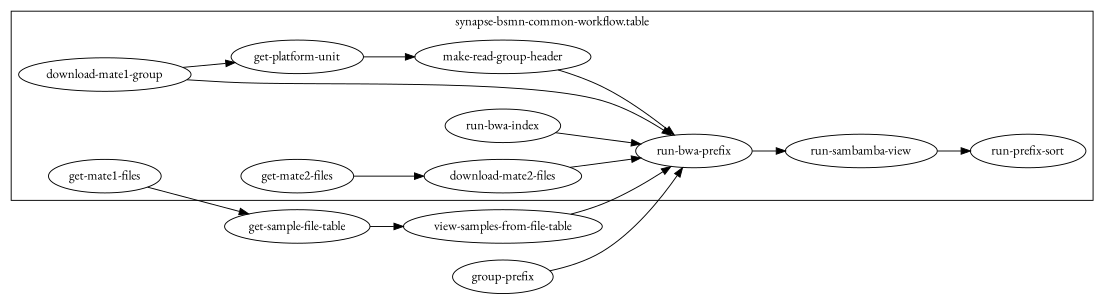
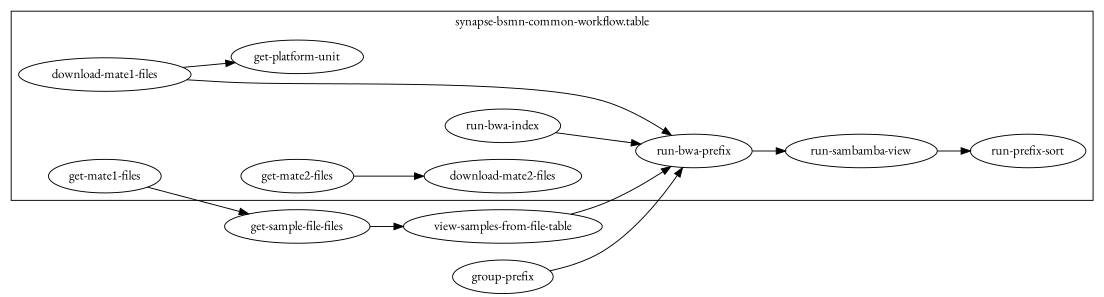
(503, 57) -> none
(105, 75) -> (105, 75)
(601, 163) -> none
(297, 226) -> (297, 226)
